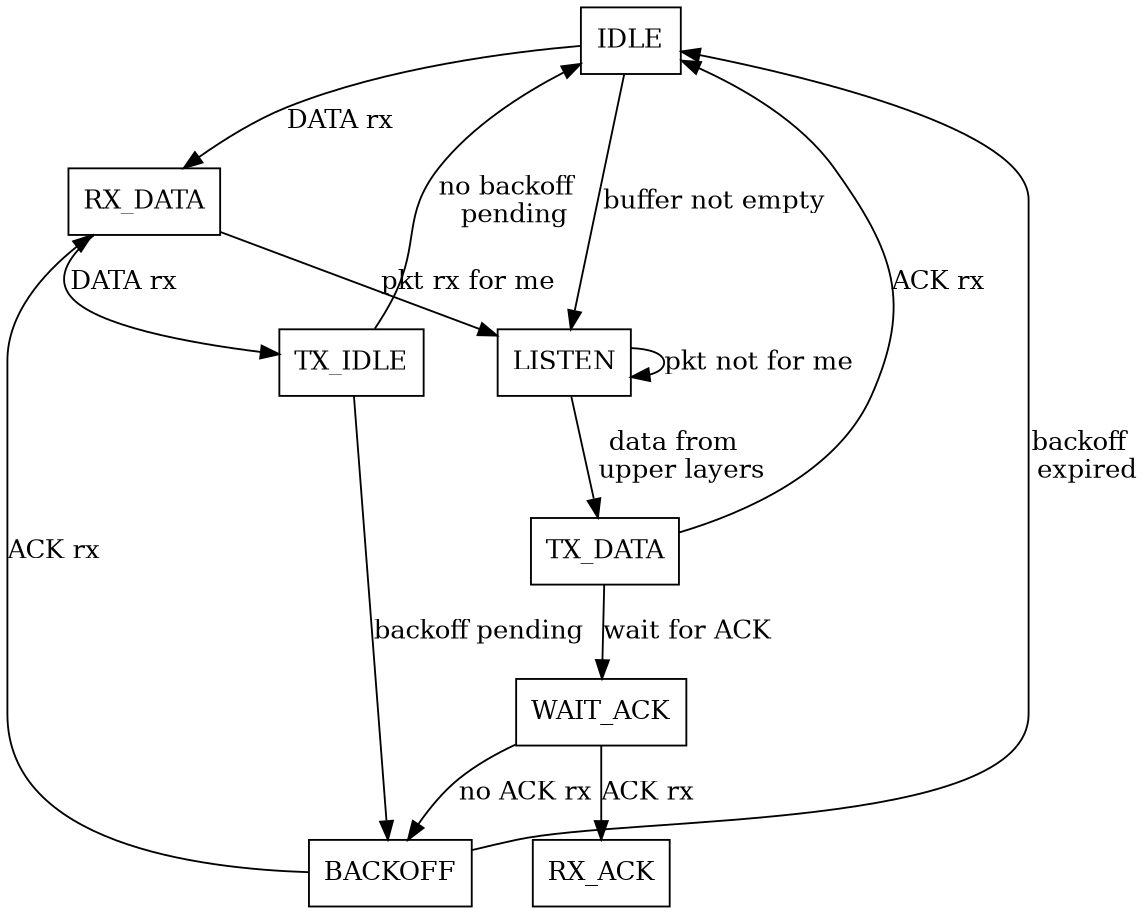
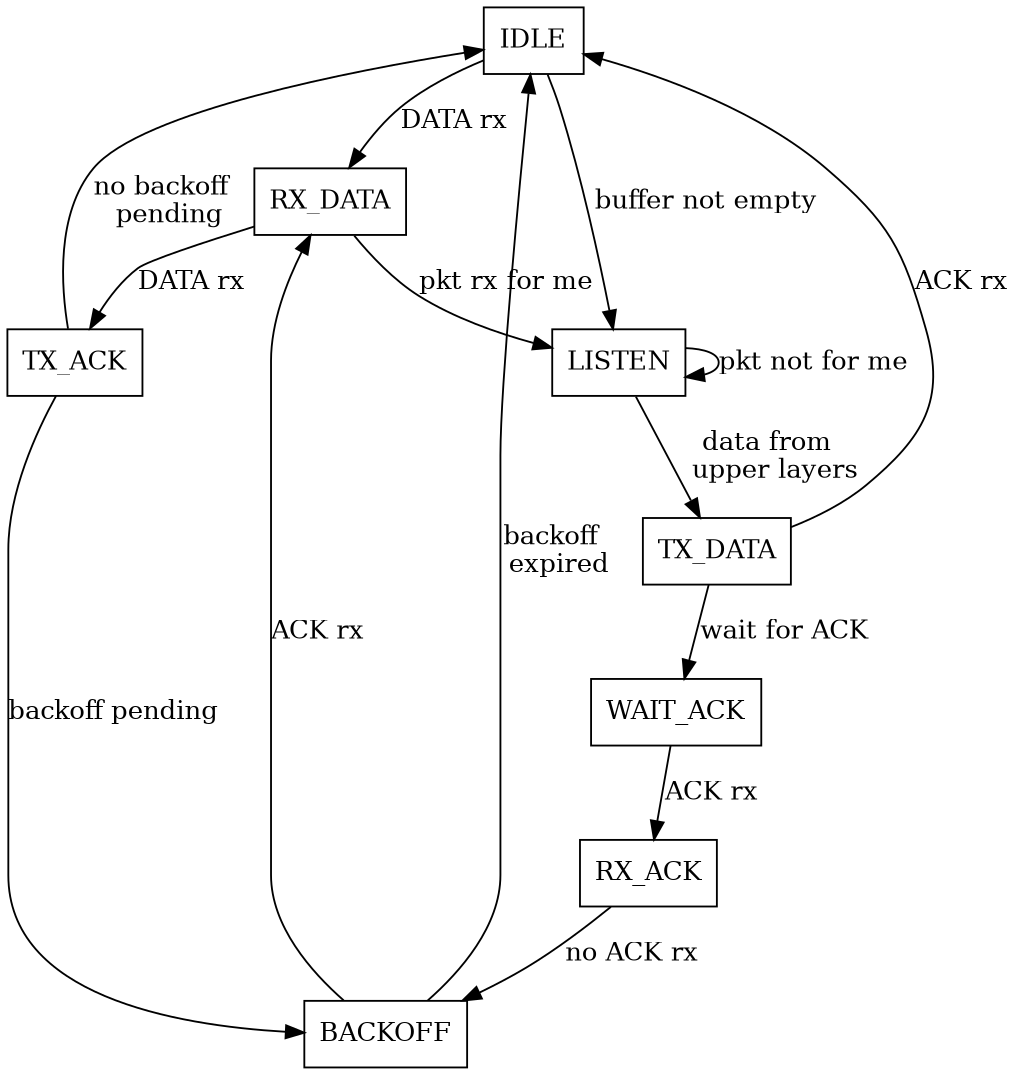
(352, 363) -> (75, 363)
(461, 777) -> (548, 954)
